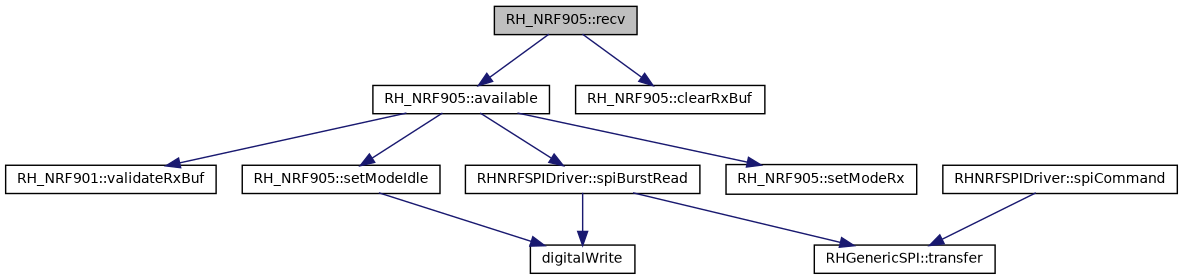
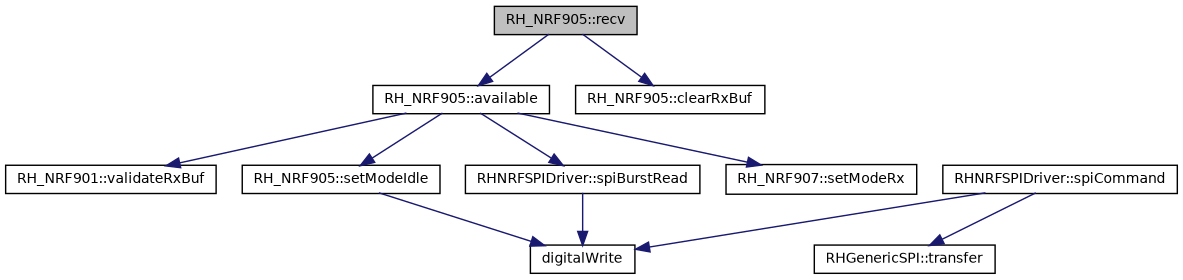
(821, 179) -> (821, 179)
(737, 218) -> none
none -> (817, 220)
